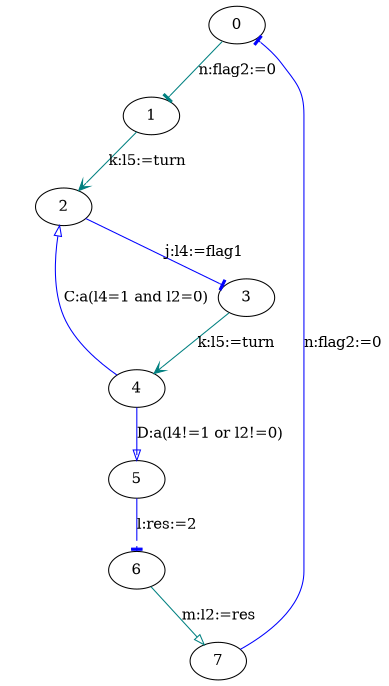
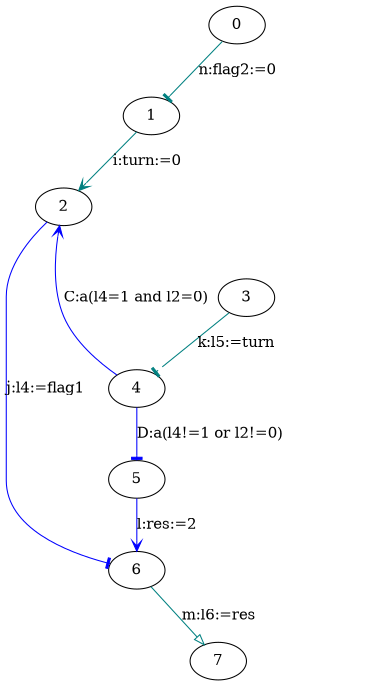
(147, 161) -> (147, 161)
(153, 251) -> (6, 414)
(64, 316) -> (64, 316)
(196, 340) -> (196, 340)
(304, 352) -> none
(137, 431) -> (137, 431)
(137, 520) -> (137, 520)
(219, 616) -> (219, 616)
